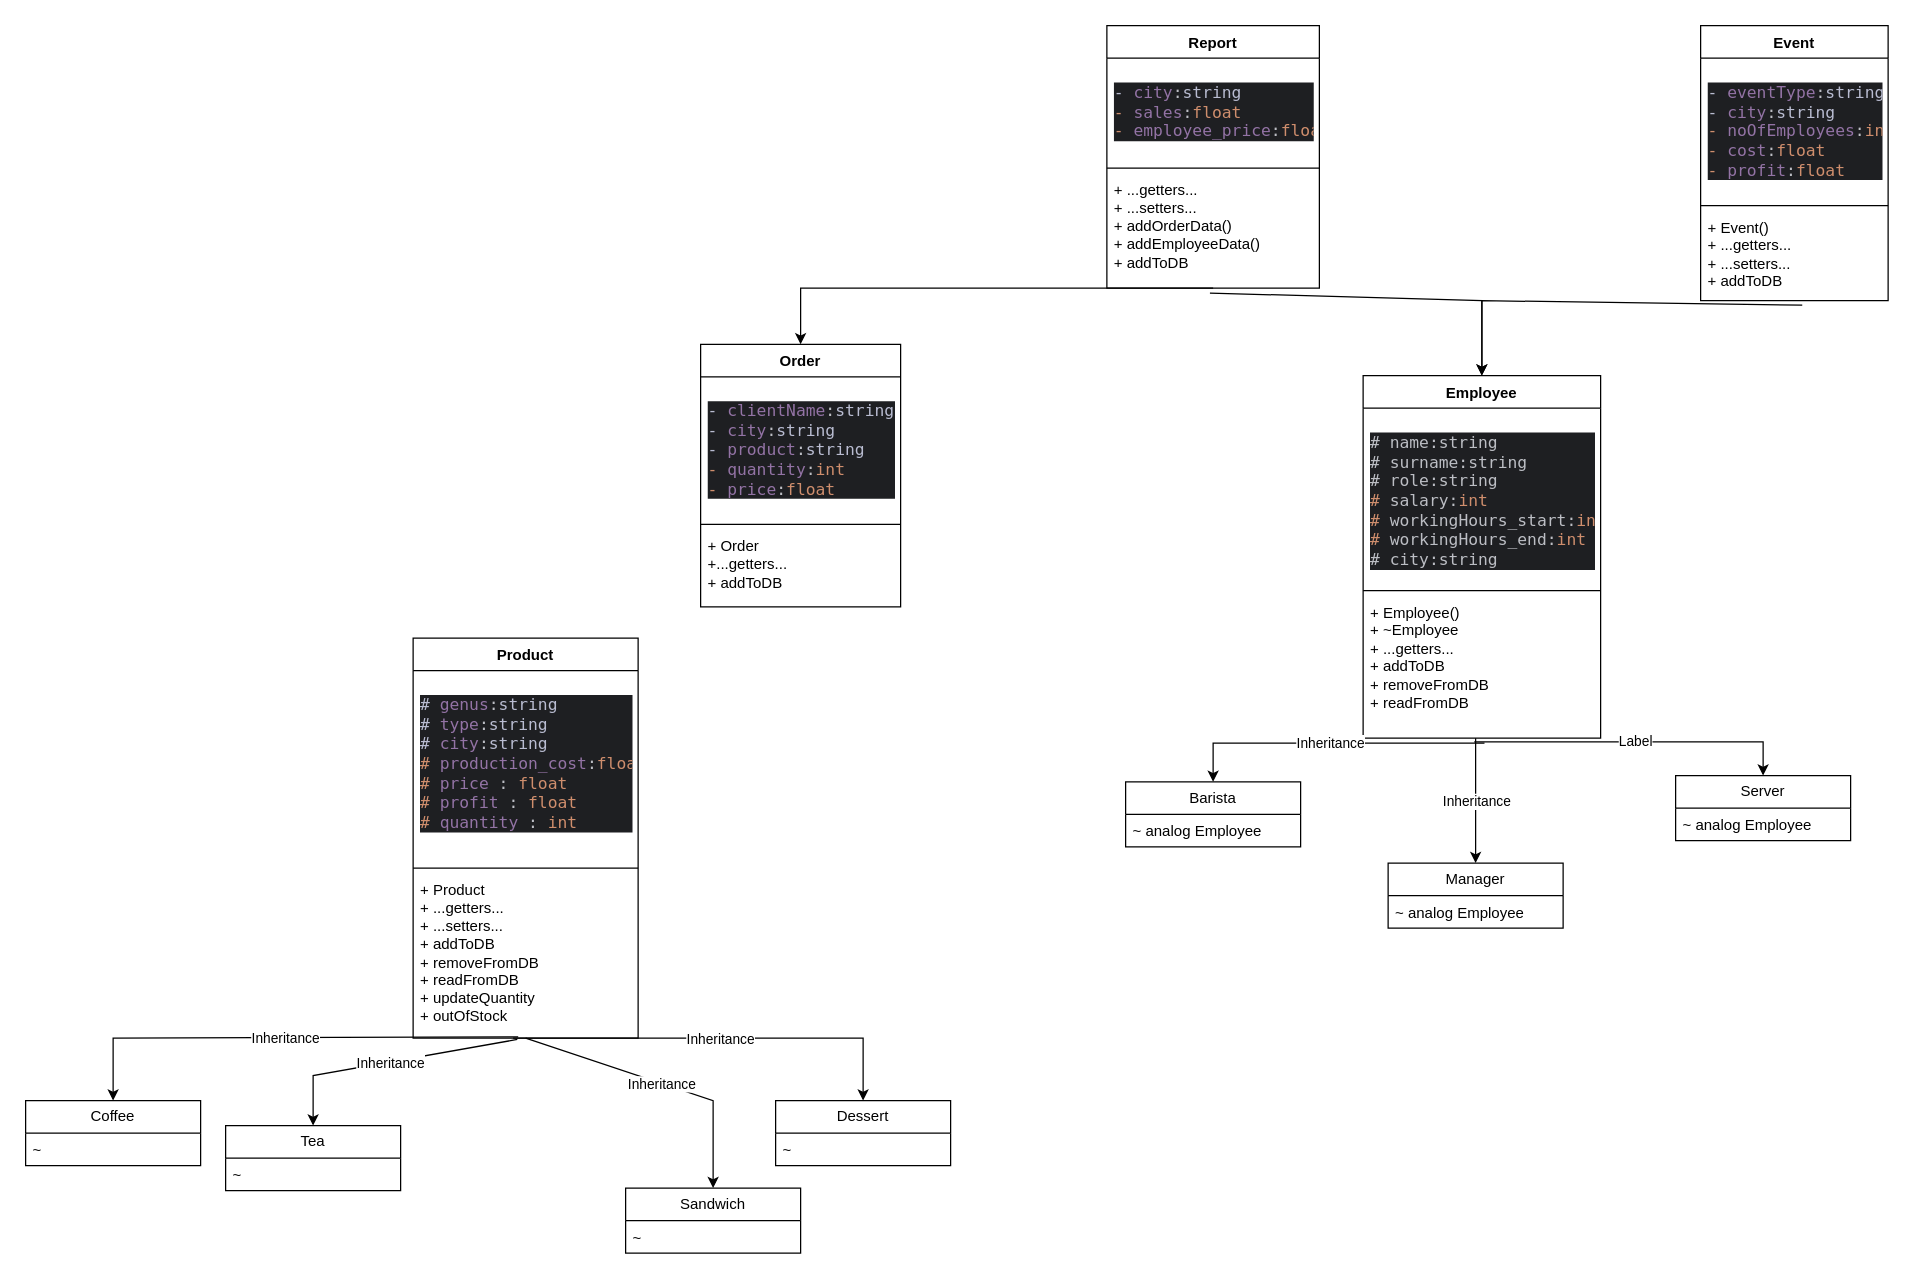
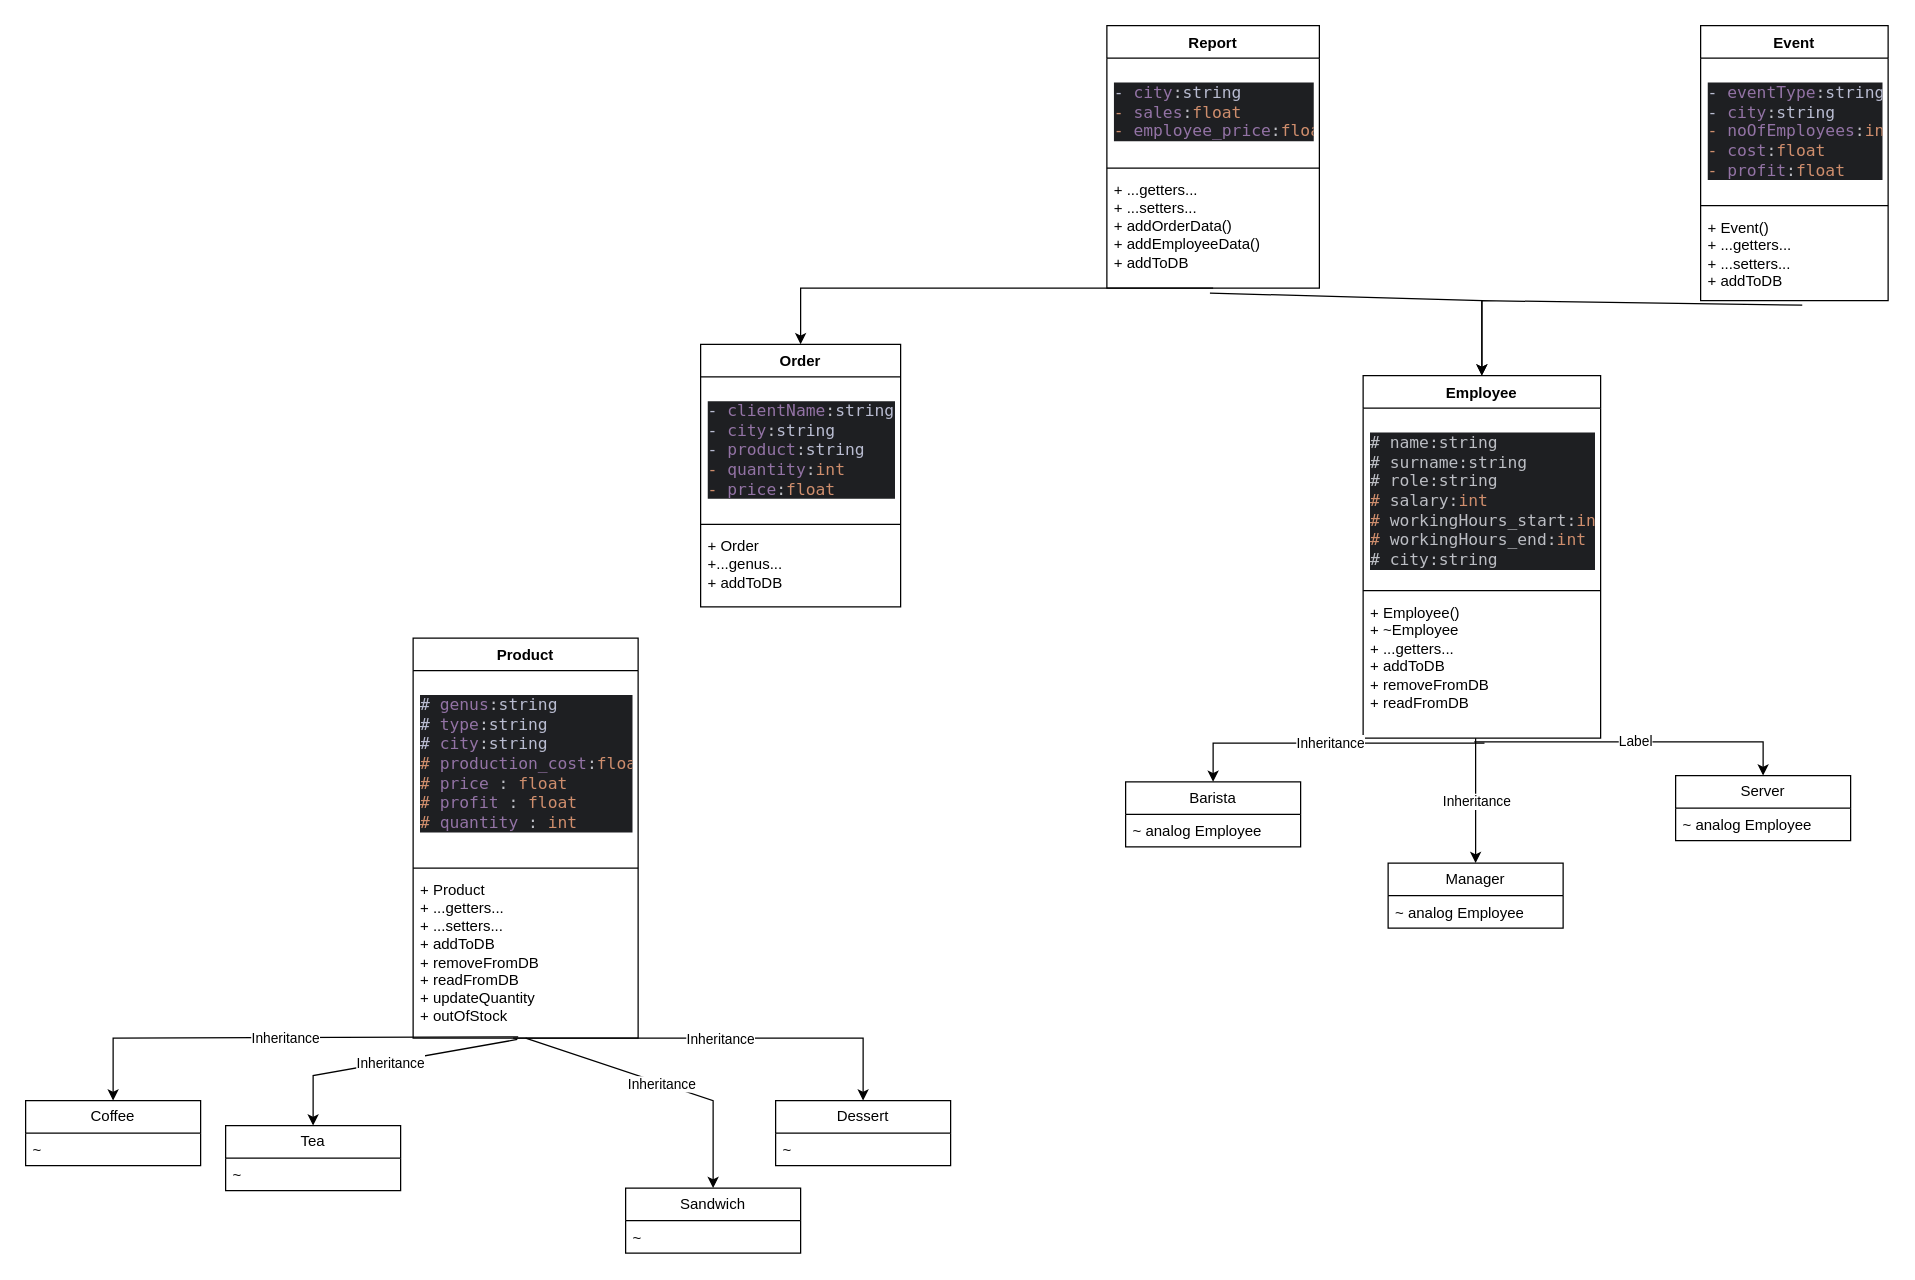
(755, 565) -> (747, 565)
